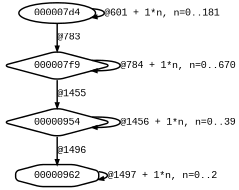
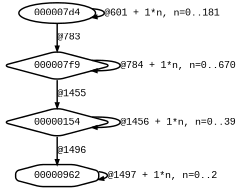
(57, 122) -> (57, 122)
